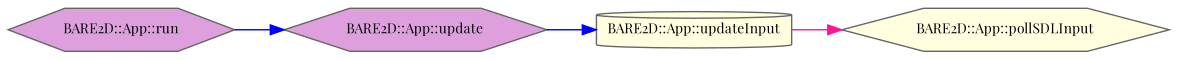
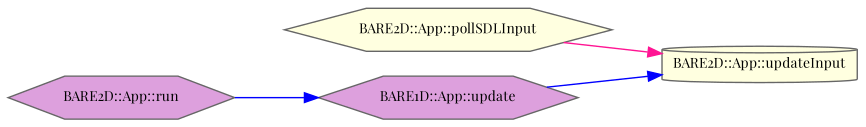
(415, 30) -> (448, 98)
(810, 30) -> (606, 47)
